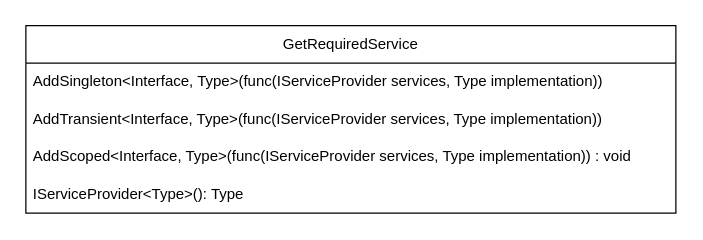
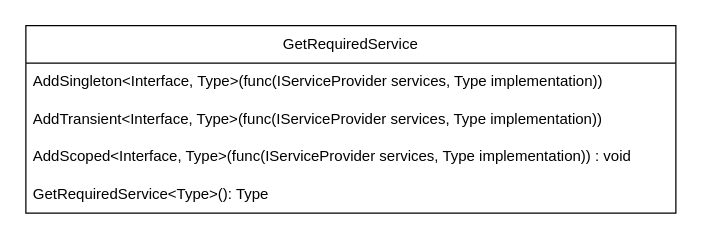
(151, 194) -> (160, 194)
